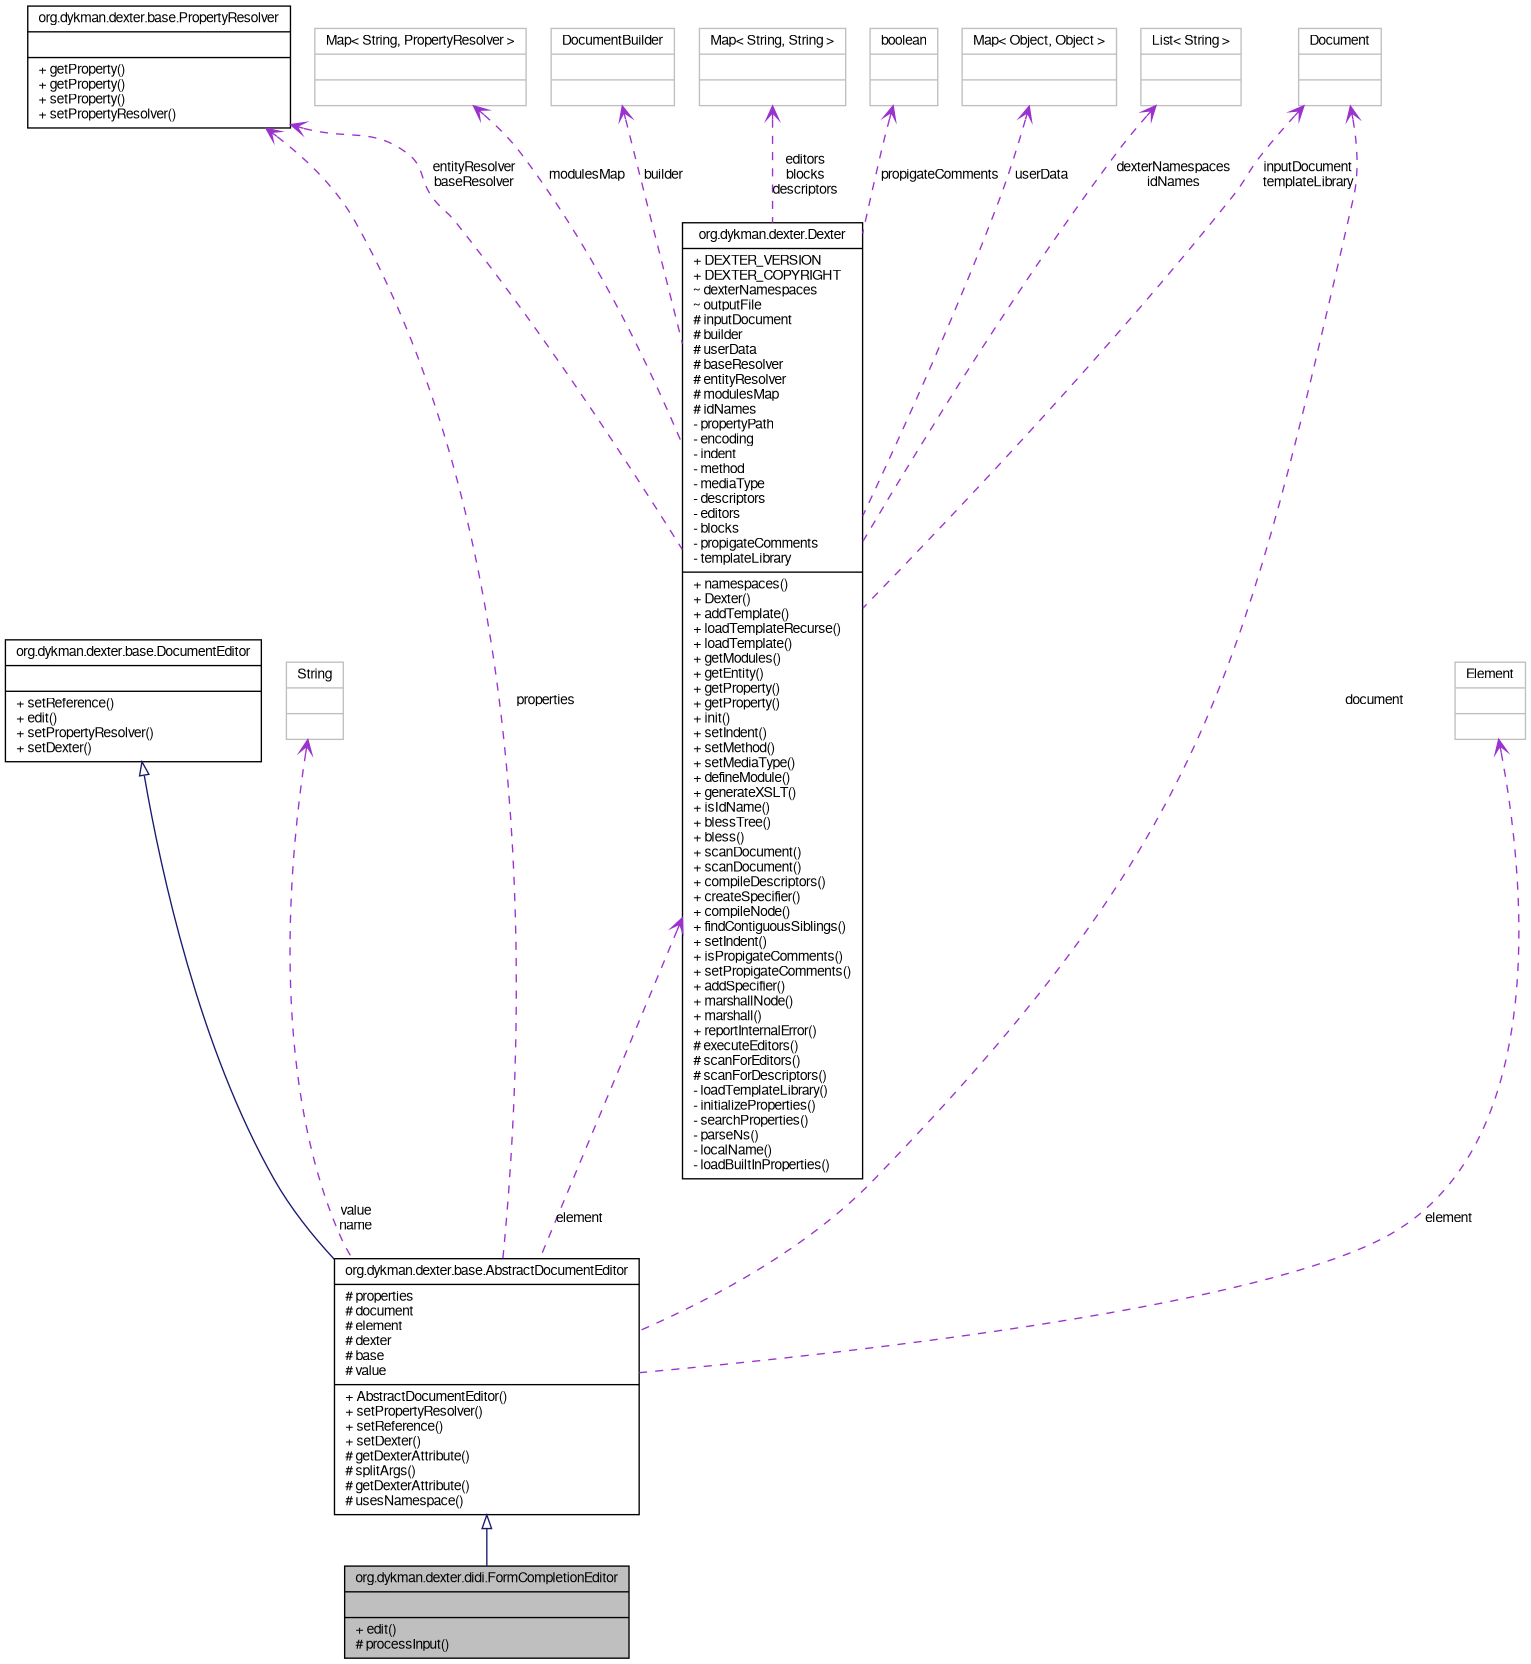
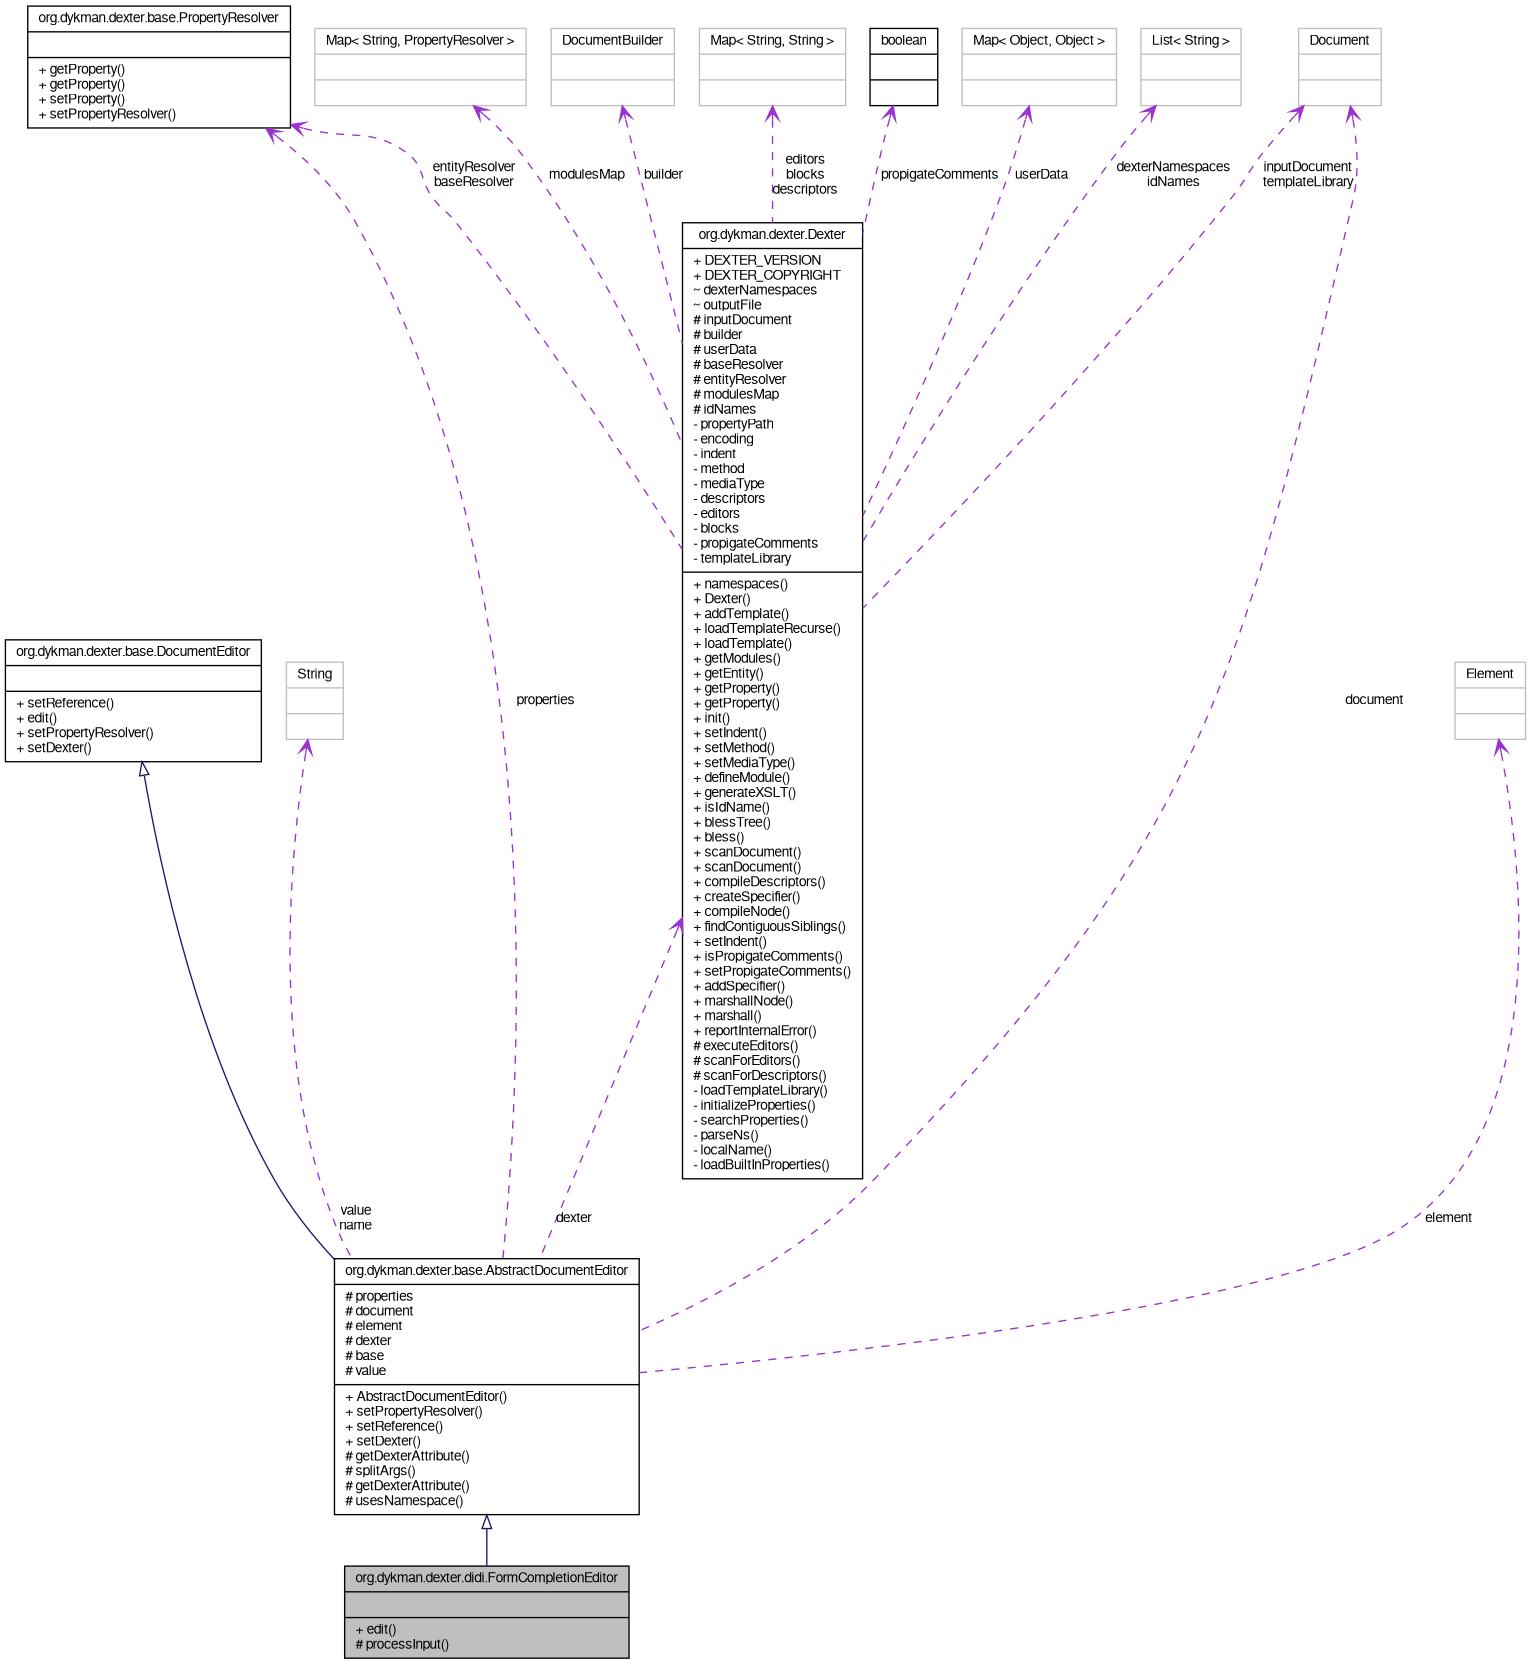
(904, 67) -> (904, 67)
(580, 1219) -> (574, 1219)
